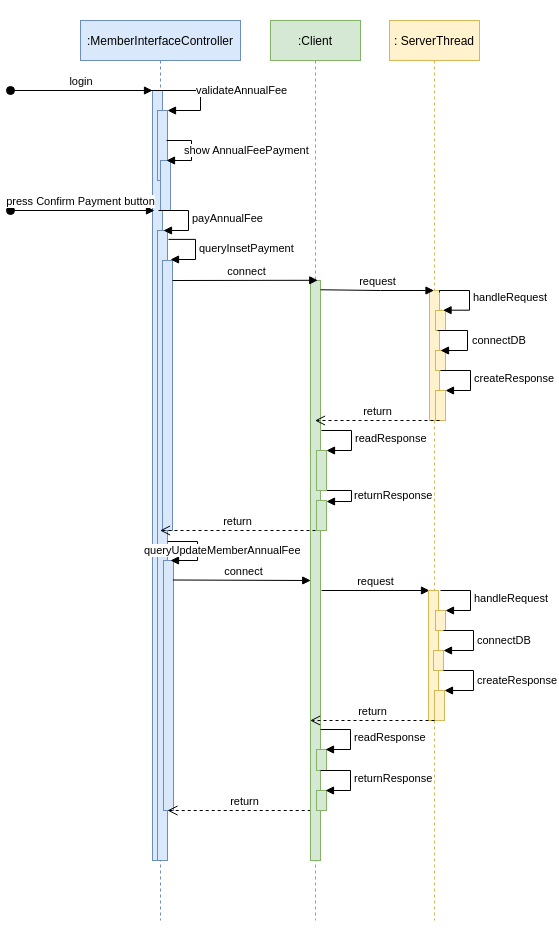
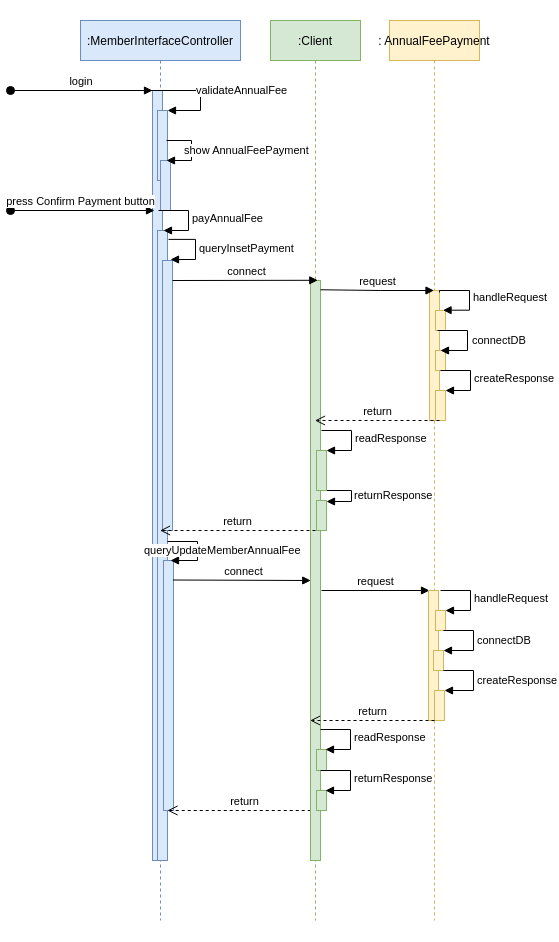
(434, 41) -> (434, 41)
